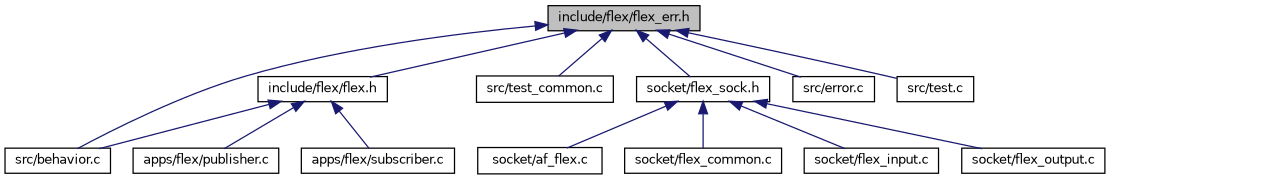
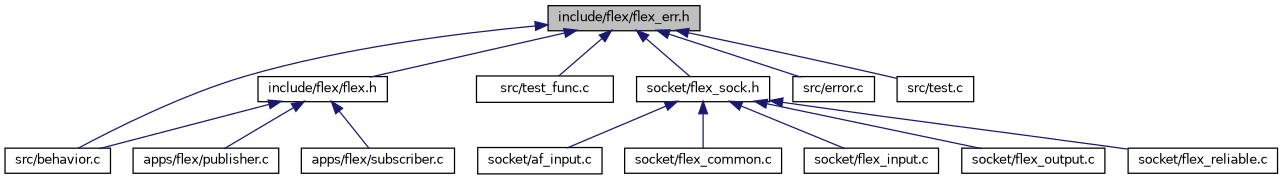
(545, 89) -> (545, 89)
(540, 161) -> (540, 161)
none -> (1203, 161)
